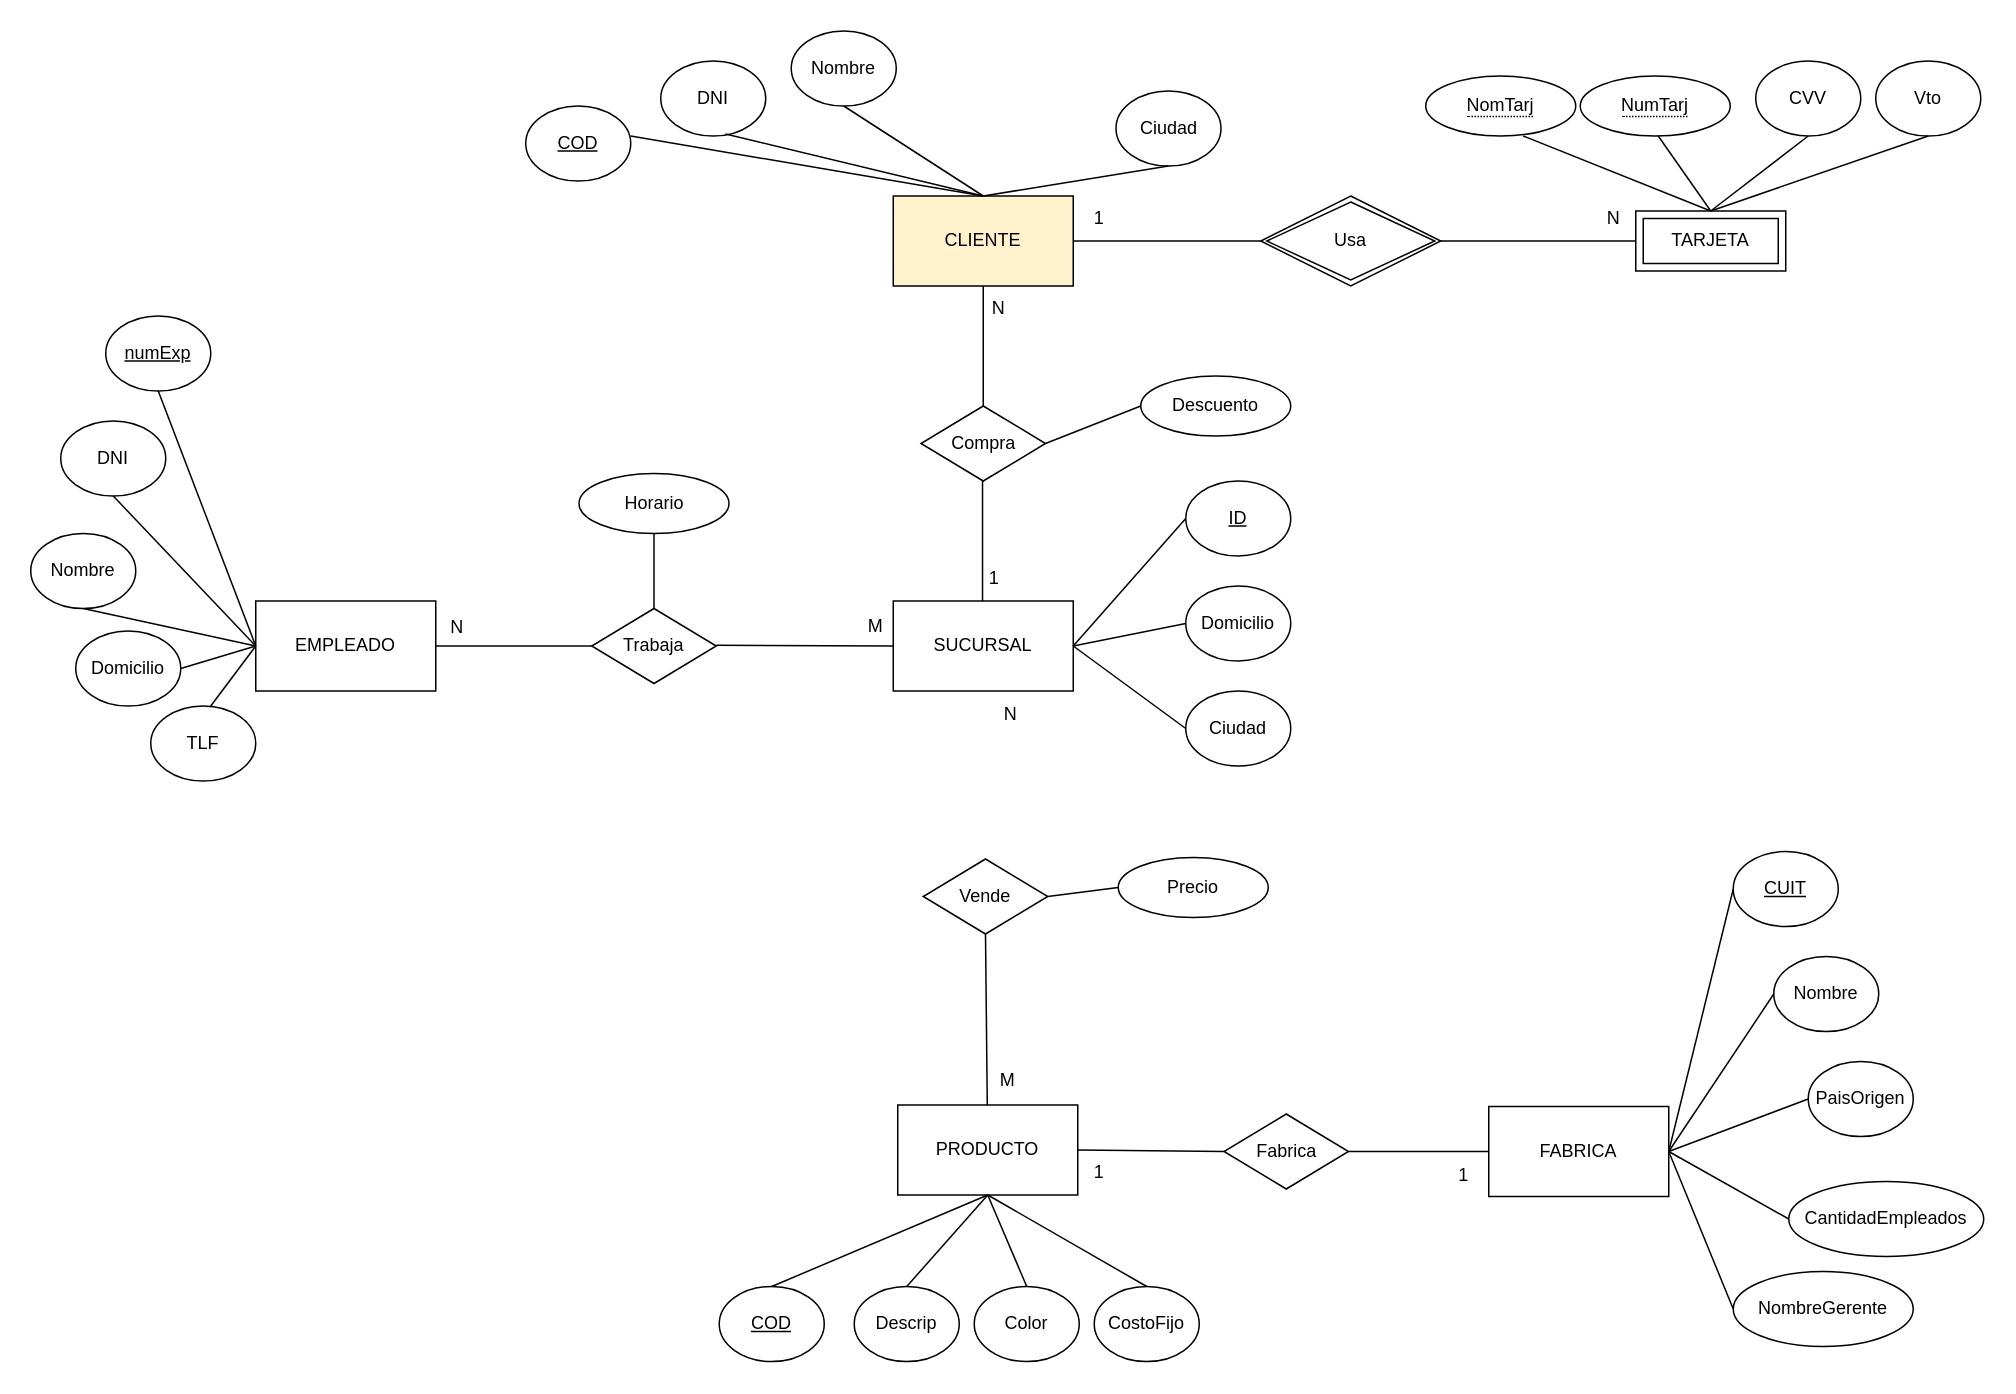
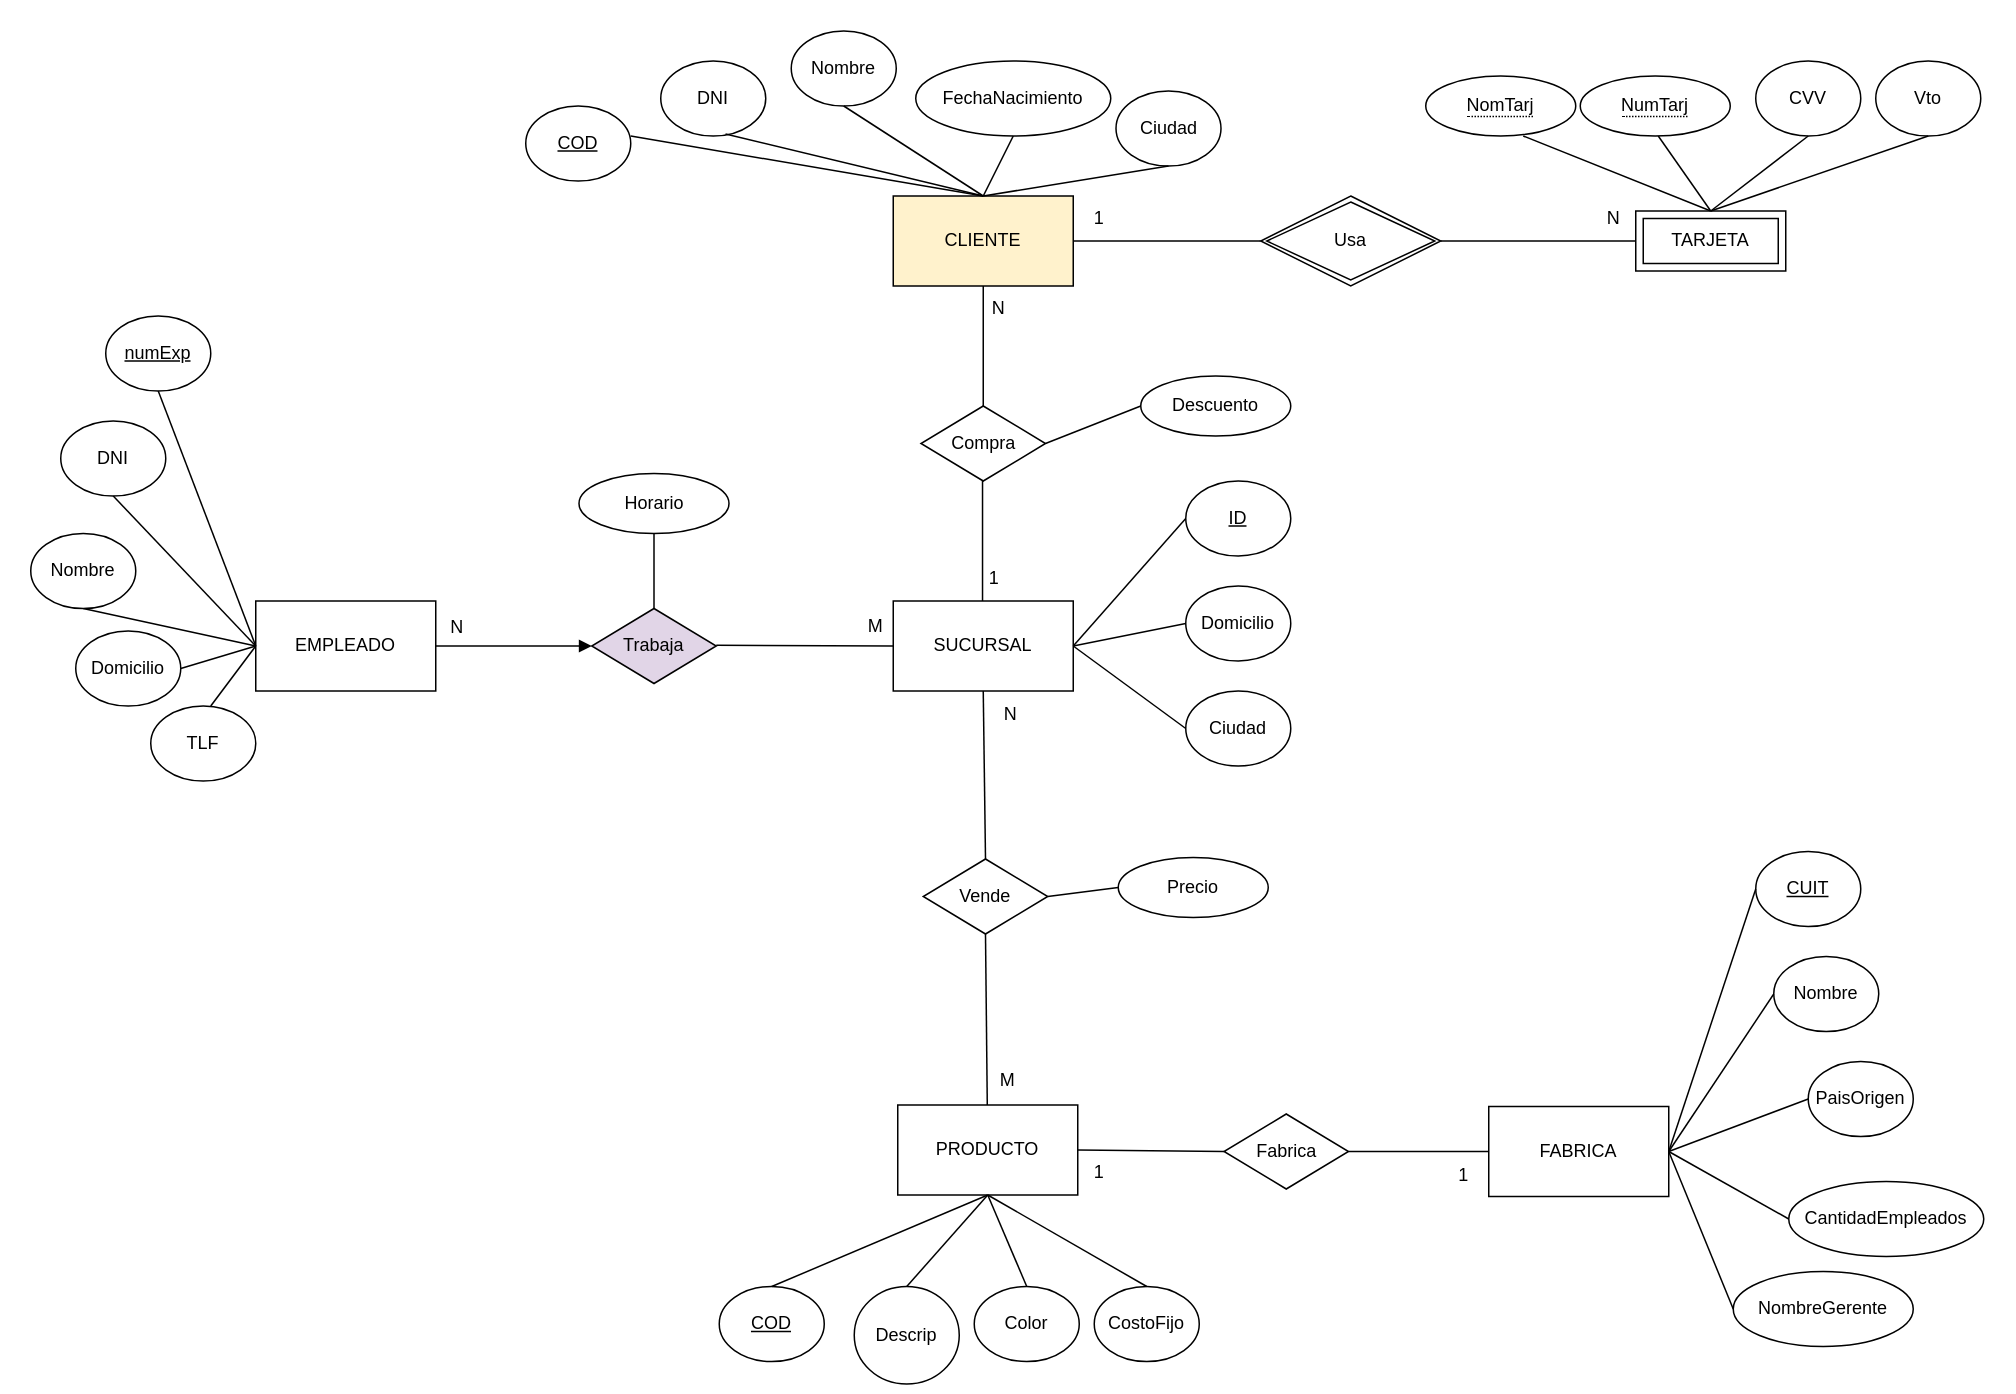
none -> (1013, 98)
none -> (999, 164)
(583, 646) -> (578, 646)
(654, 646) -> (654, 646)
none -> (984, 775)
(1786, 889) -> (1808, 889)
(907, 1324) -> (907, 1335)
